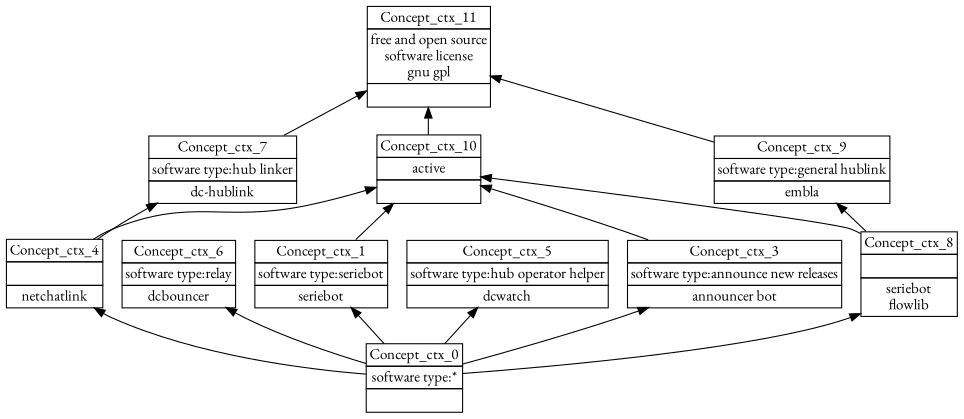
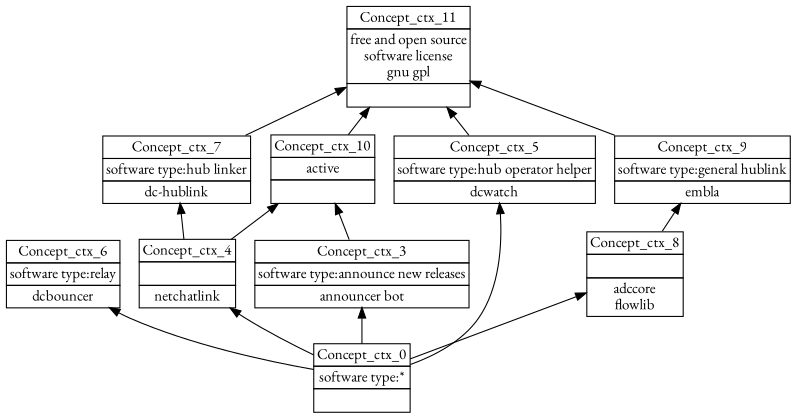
none -> (461, 126)
(677, 202) -> none
(321, 274) -> none
(909, 289) -> (635, 289)
